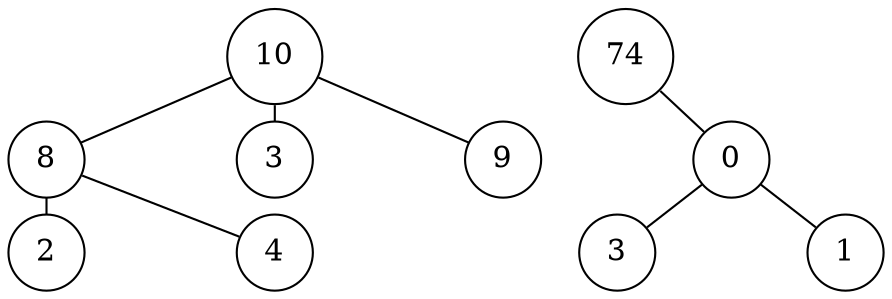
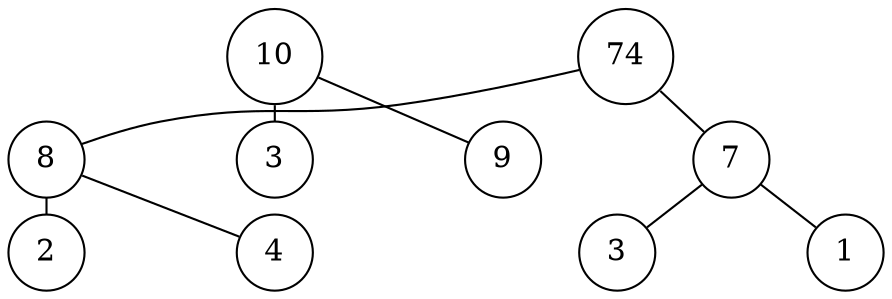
(156, 110) -> (330, 111)
(731, 160) -> (731, 160)
